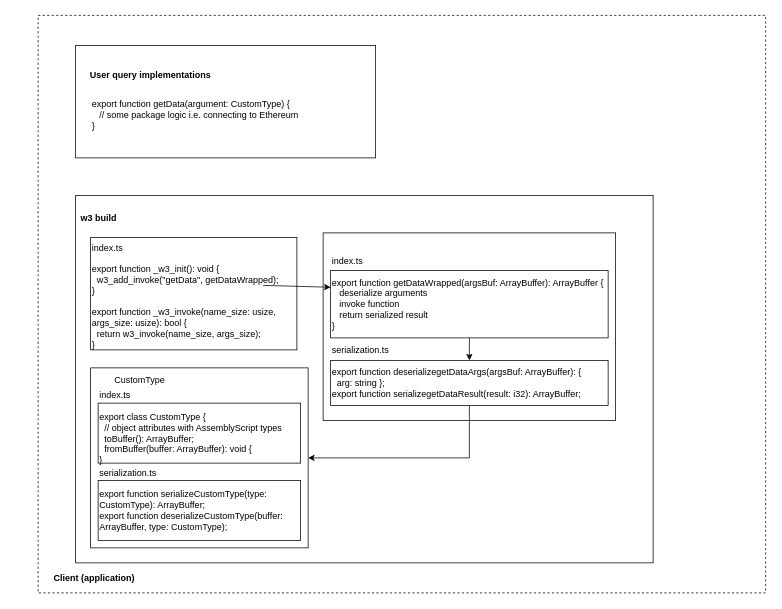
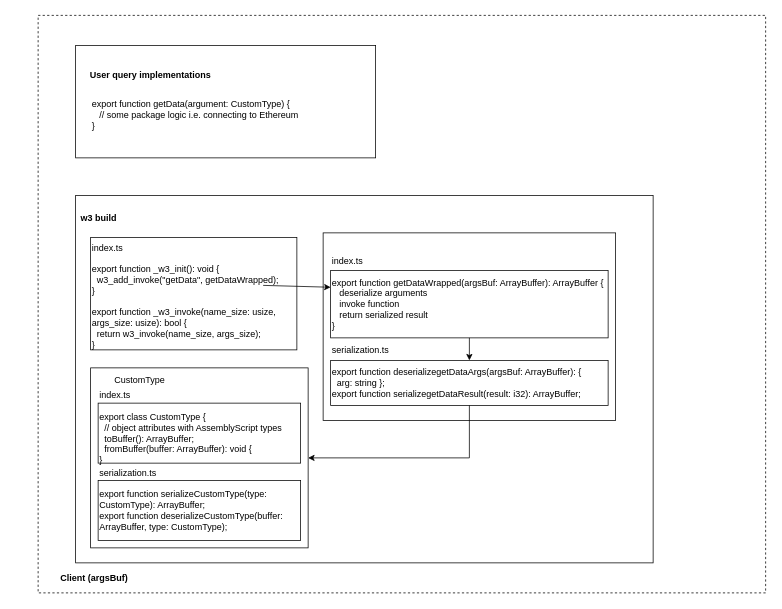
(94, 578) -> (94, 578)
